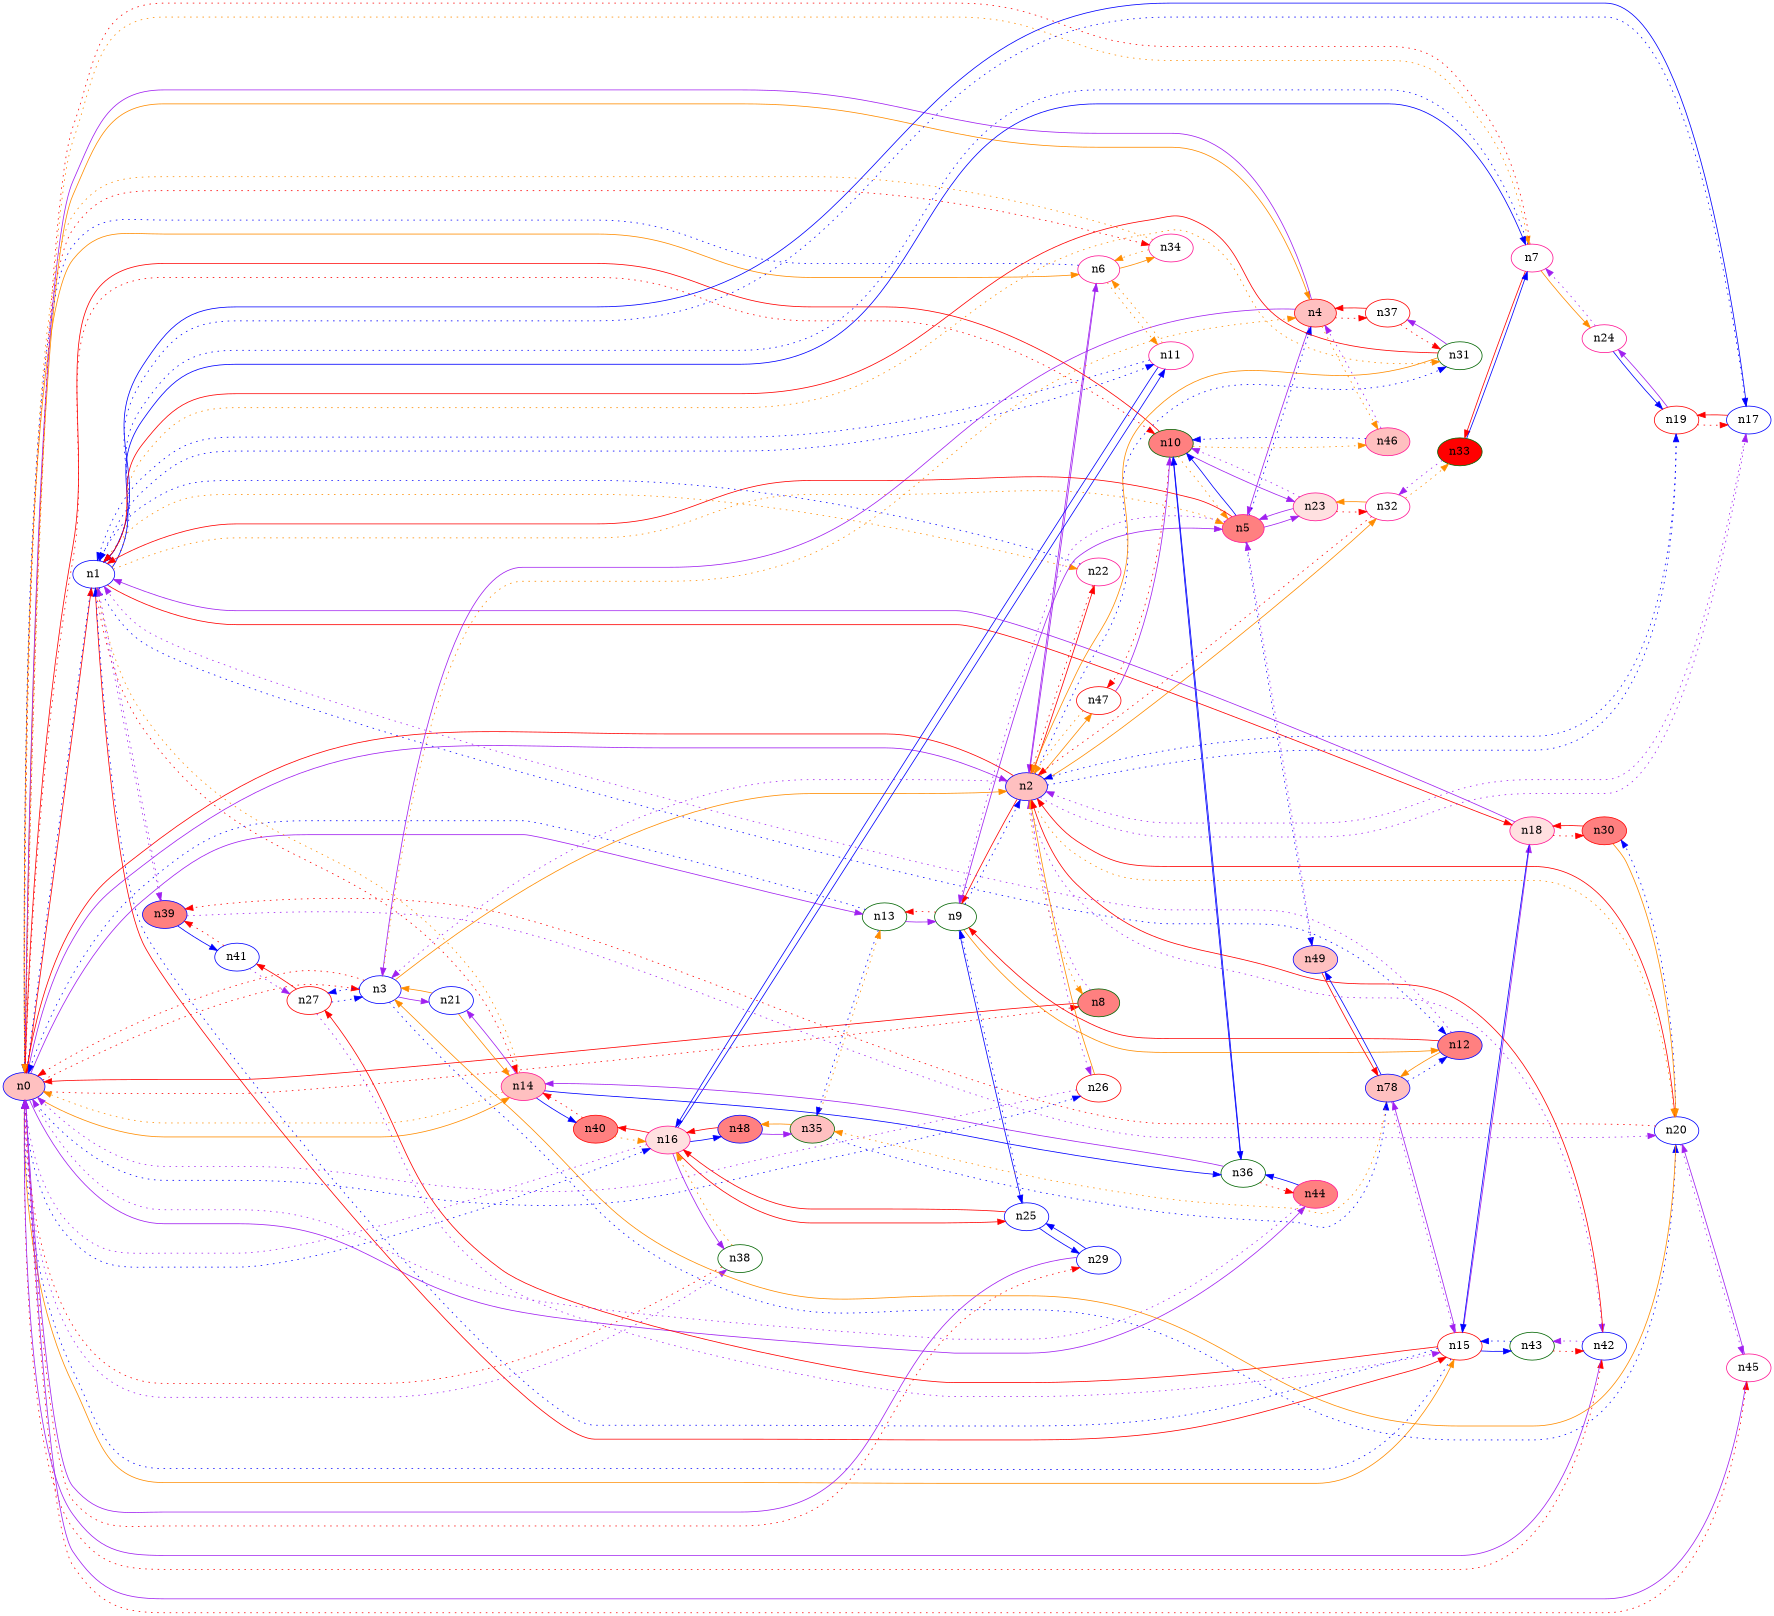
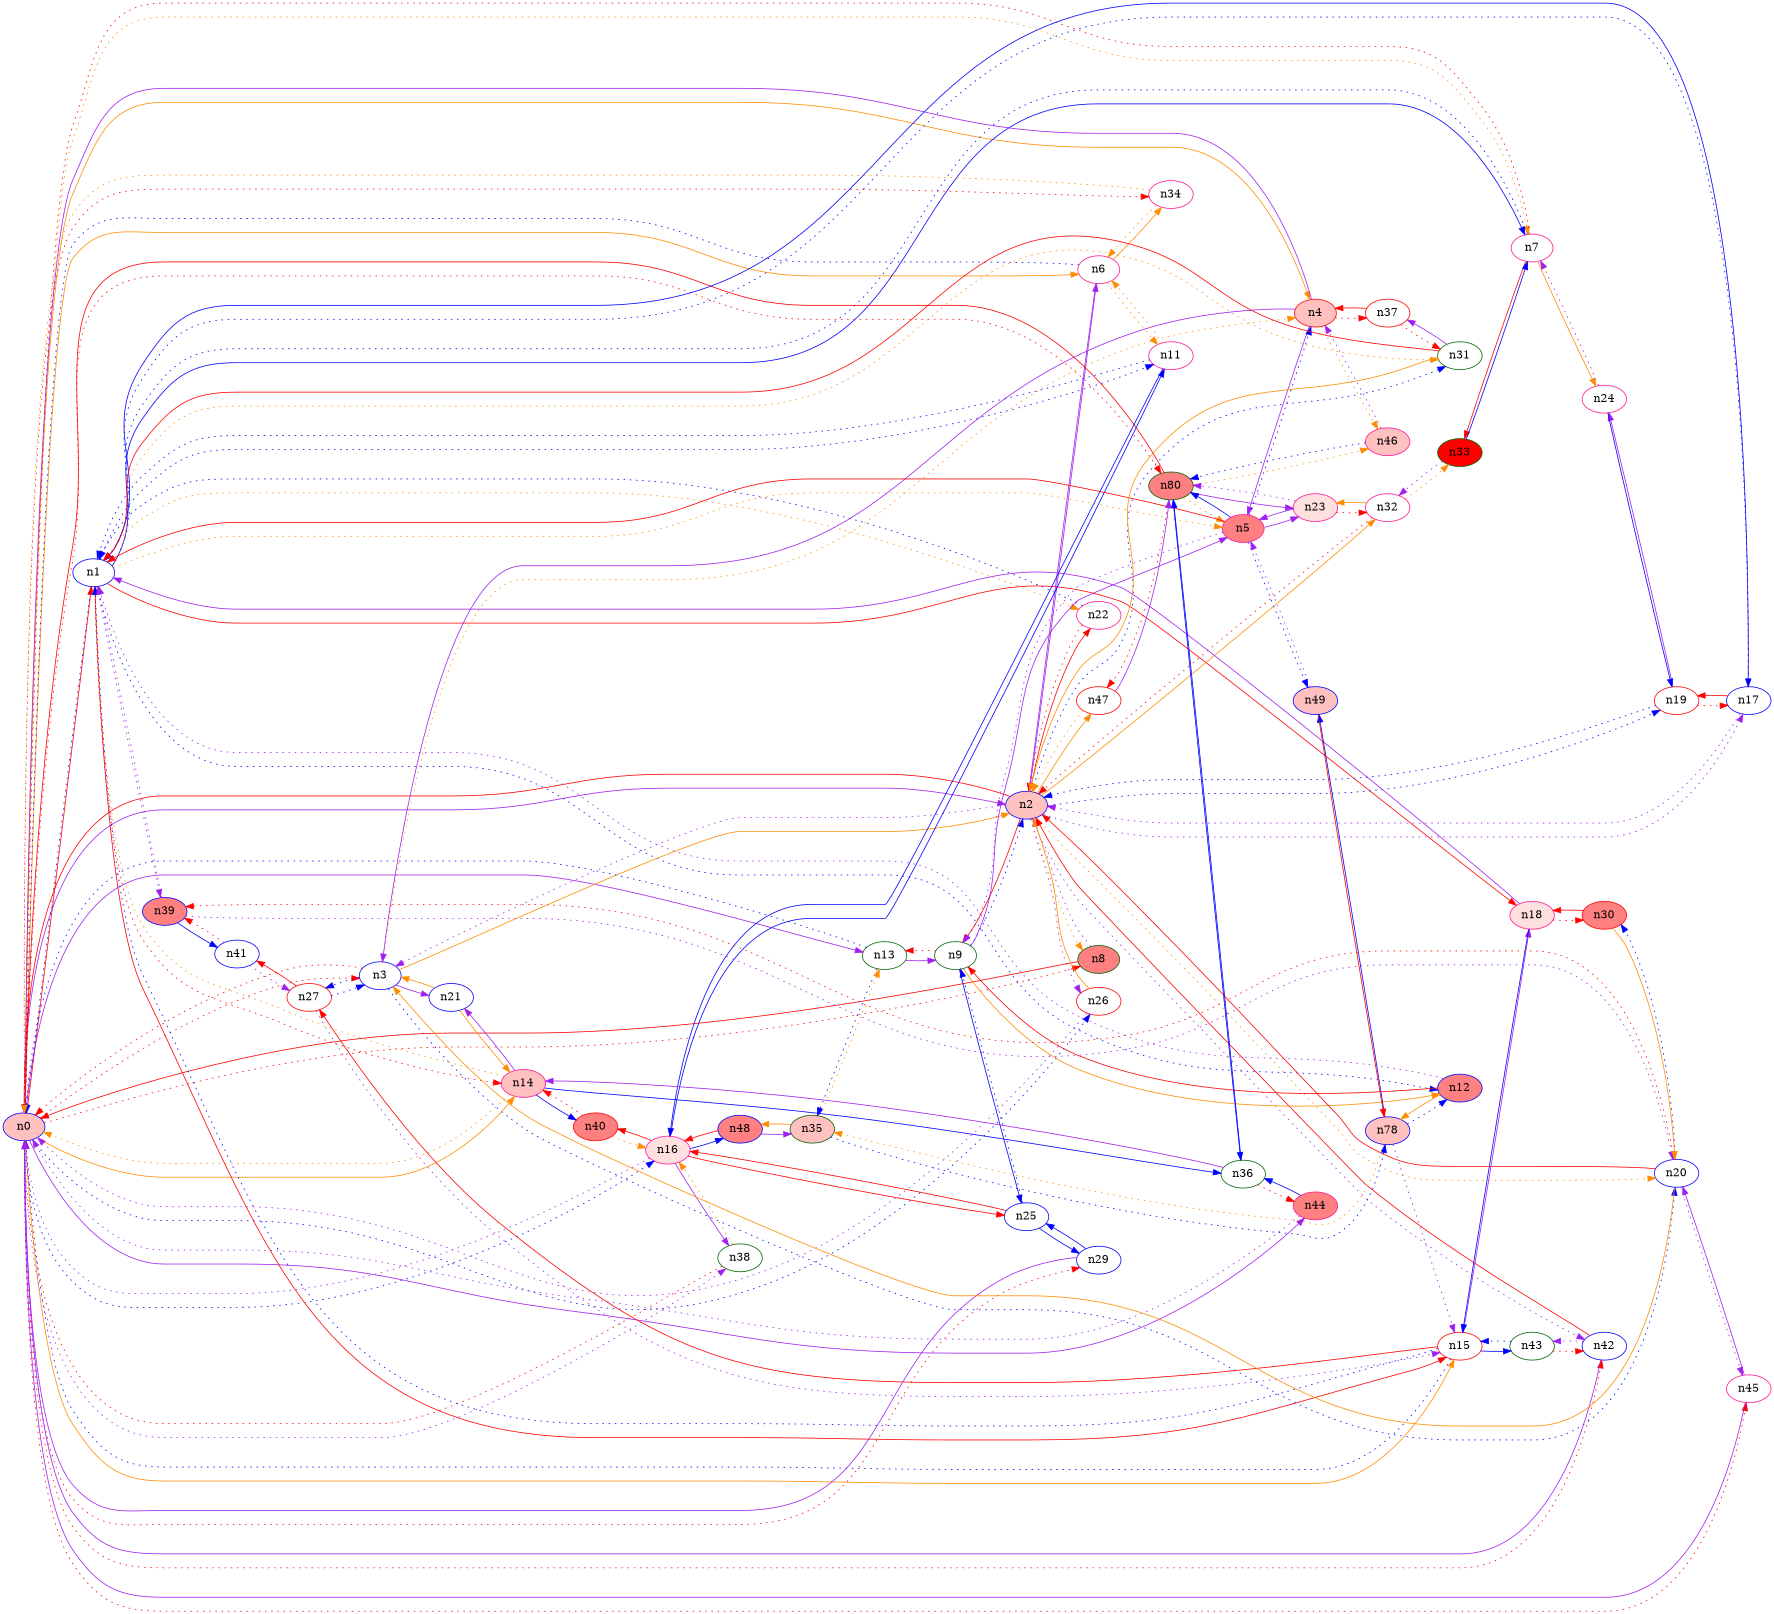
(1171, 443) -> (1171, 486)
(1426, 1221) -> none
